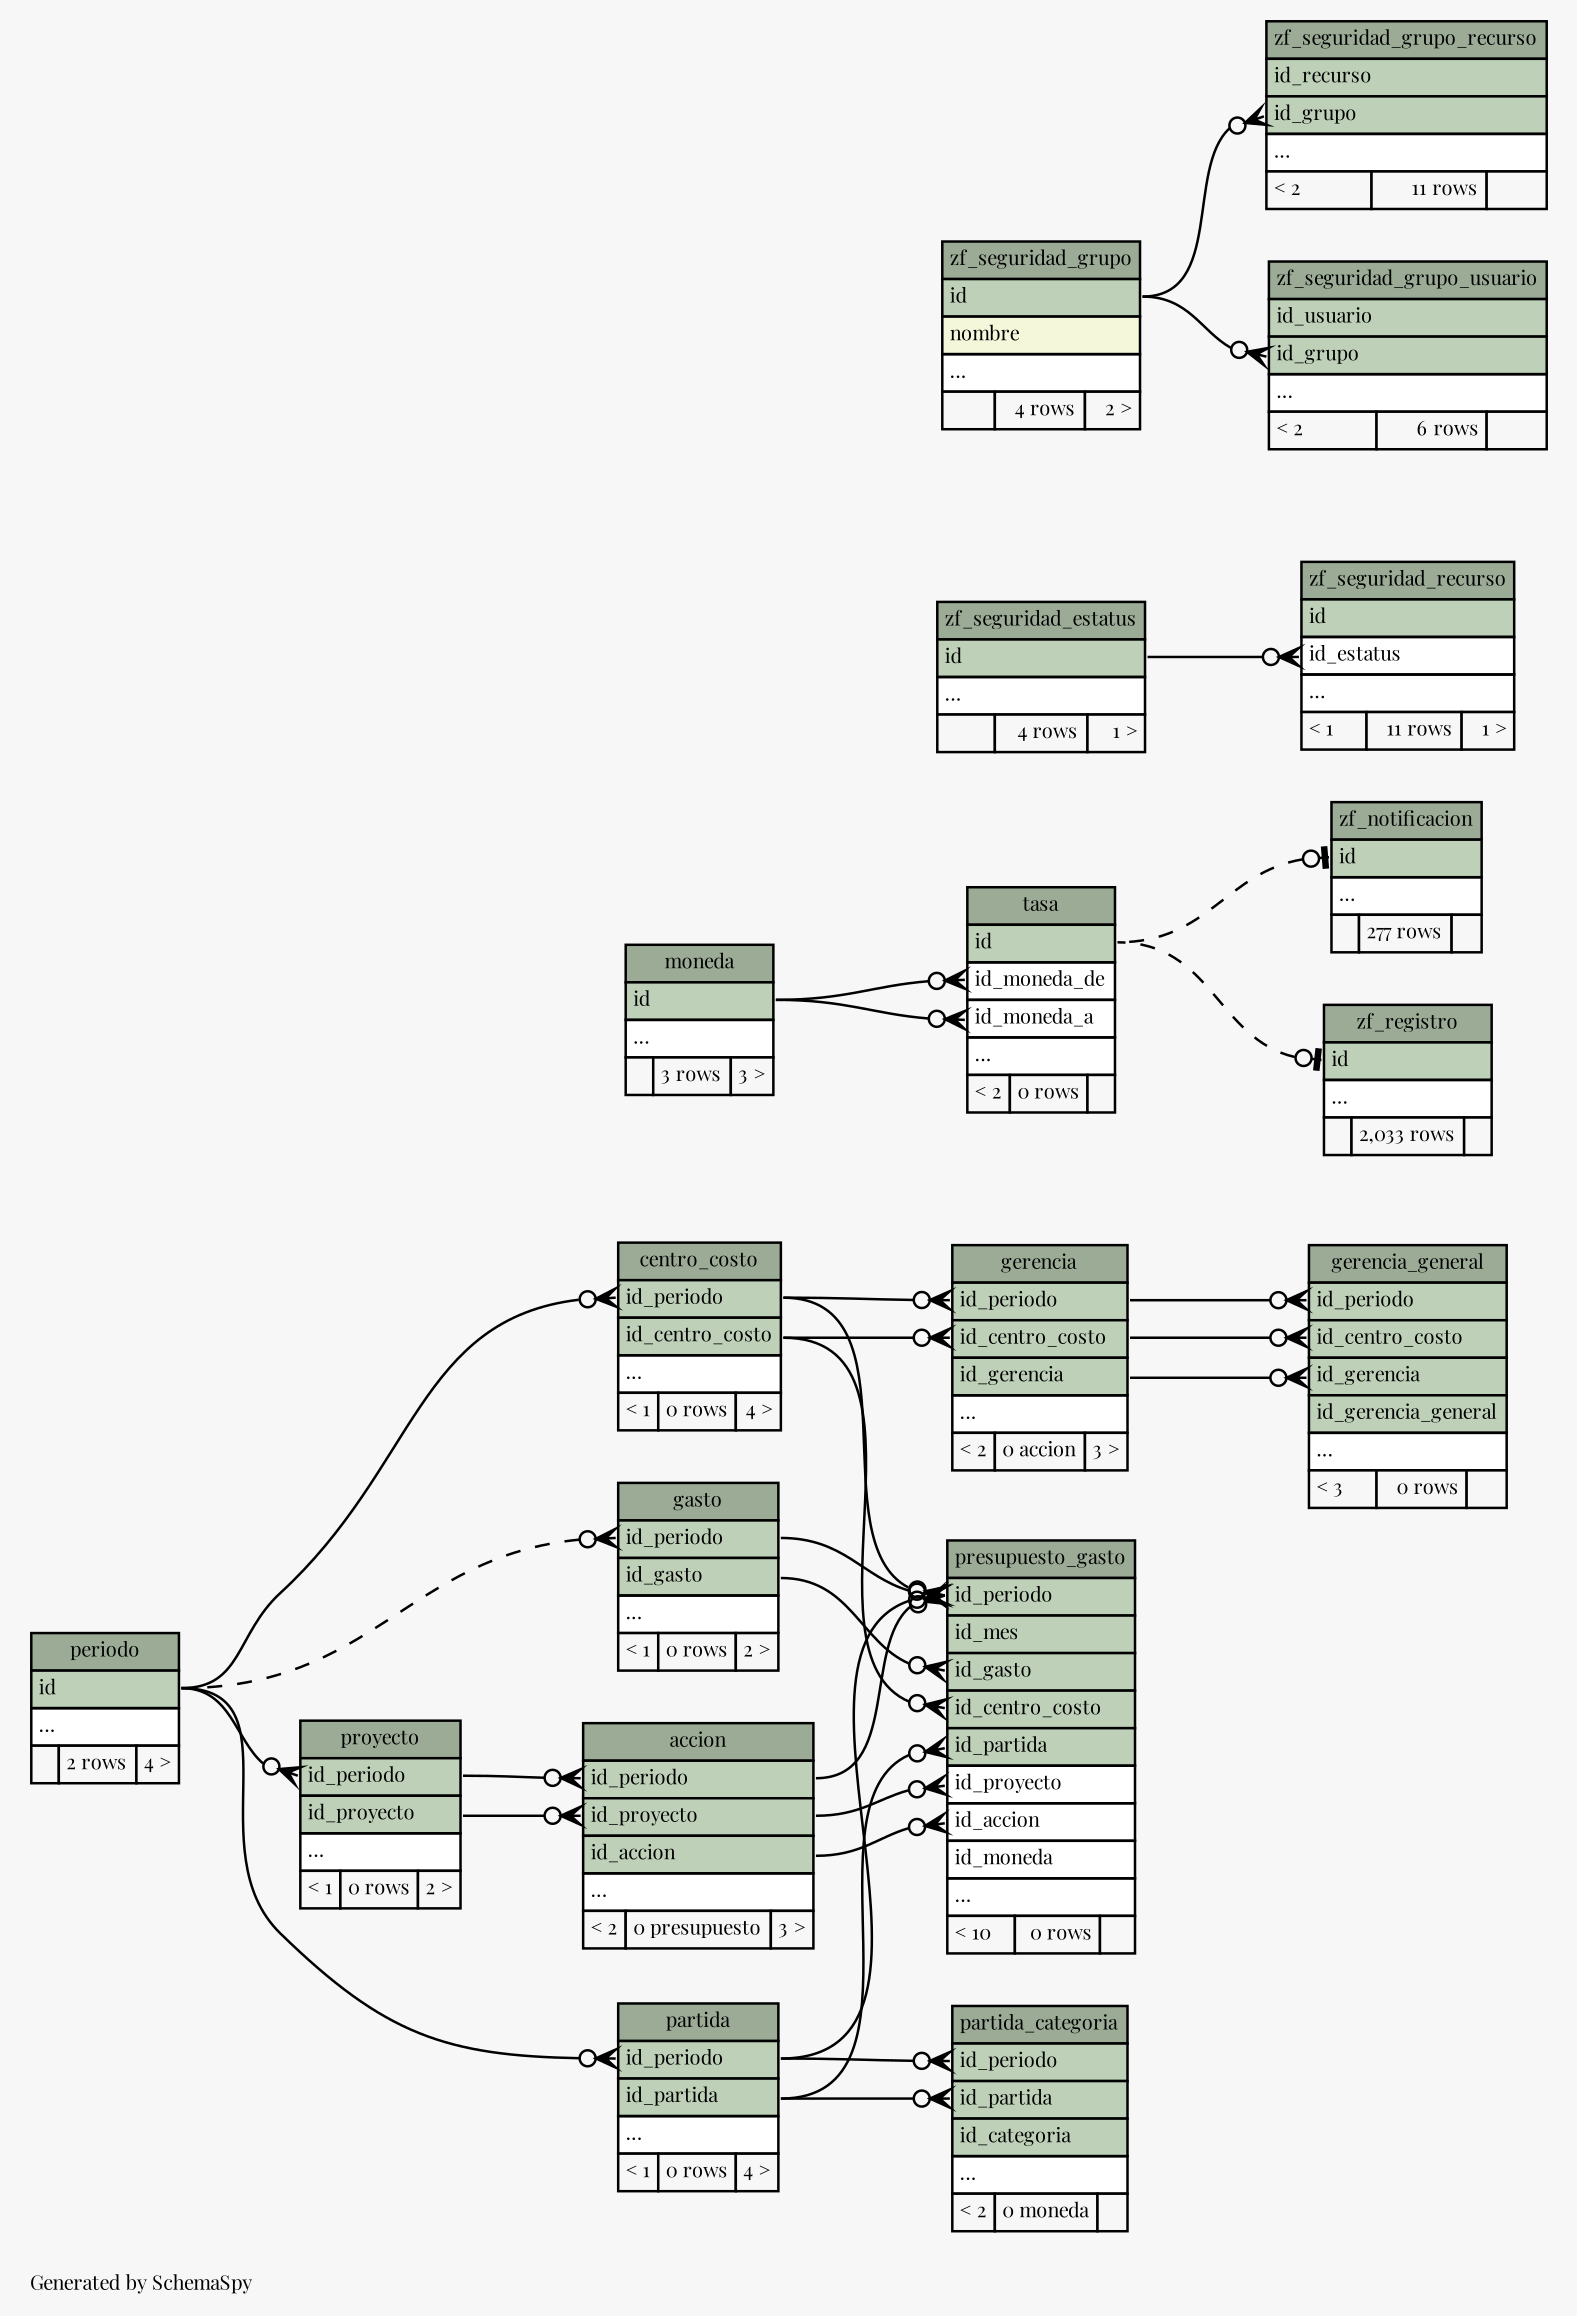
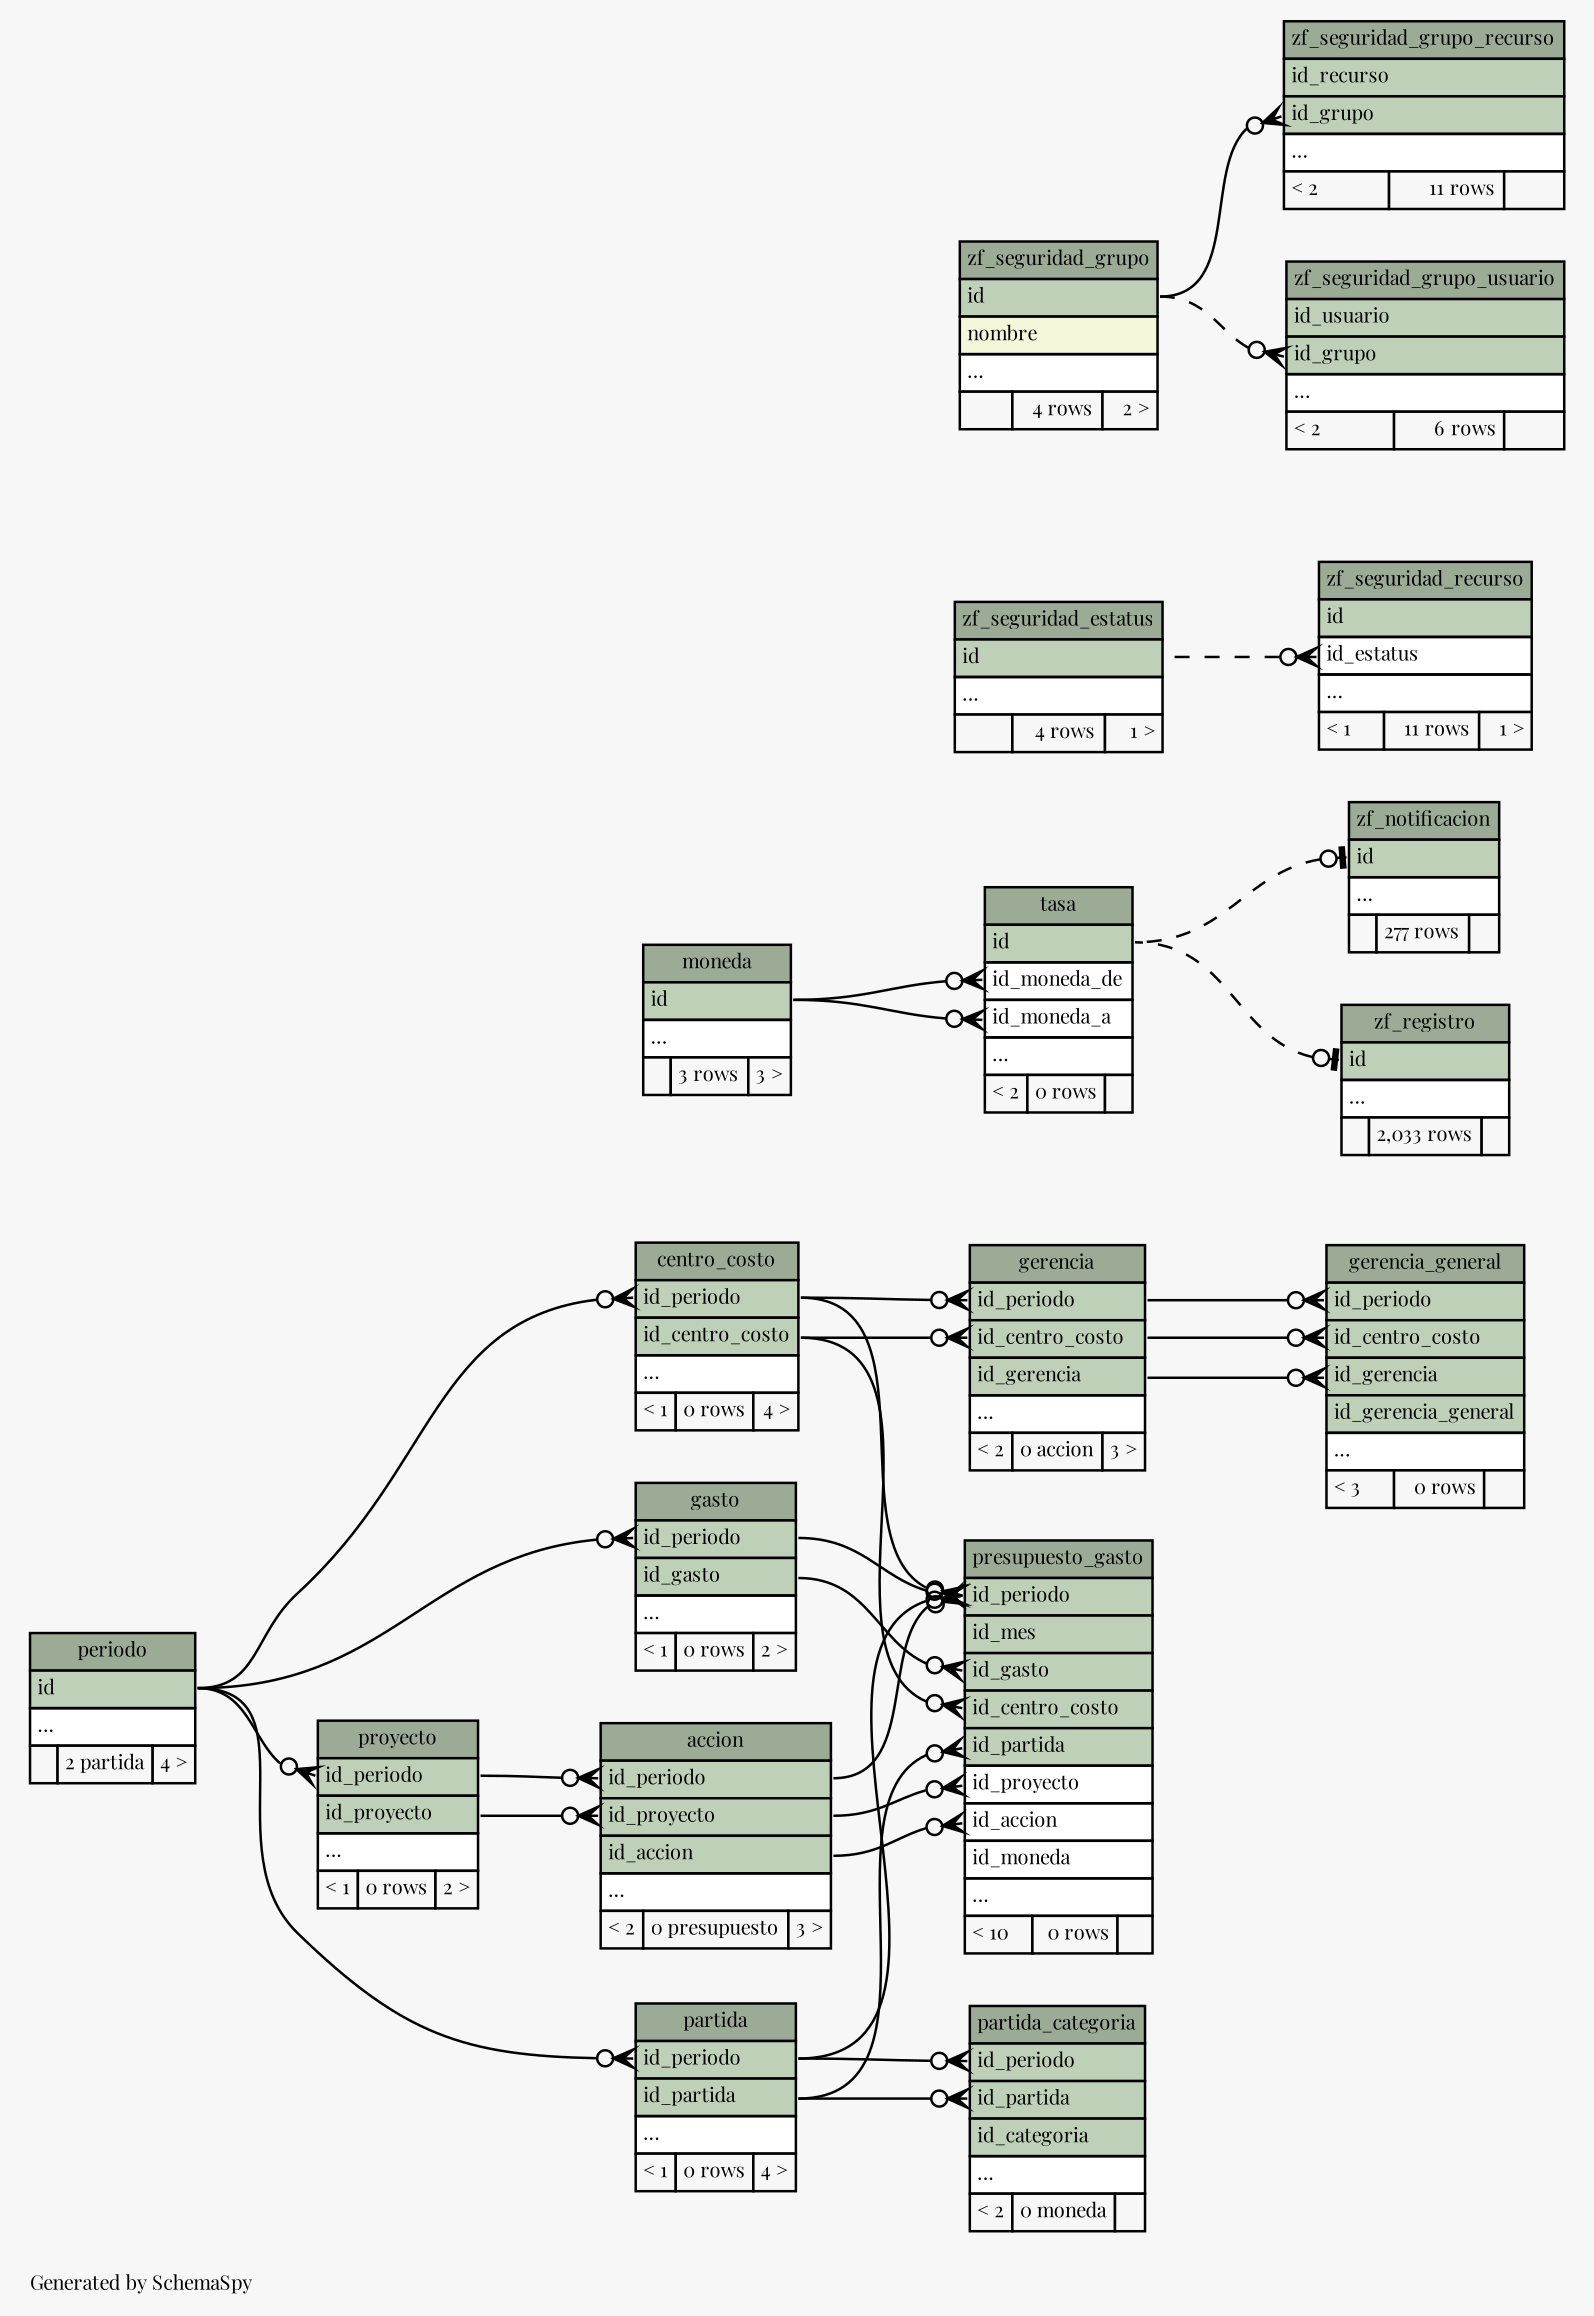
(1191, 314) -> (1208, 314)
(1205, 657) -> (1222, 657)
(383, 1623) -> (400, 1623)
(98, 1763) -> (105, 1763)
